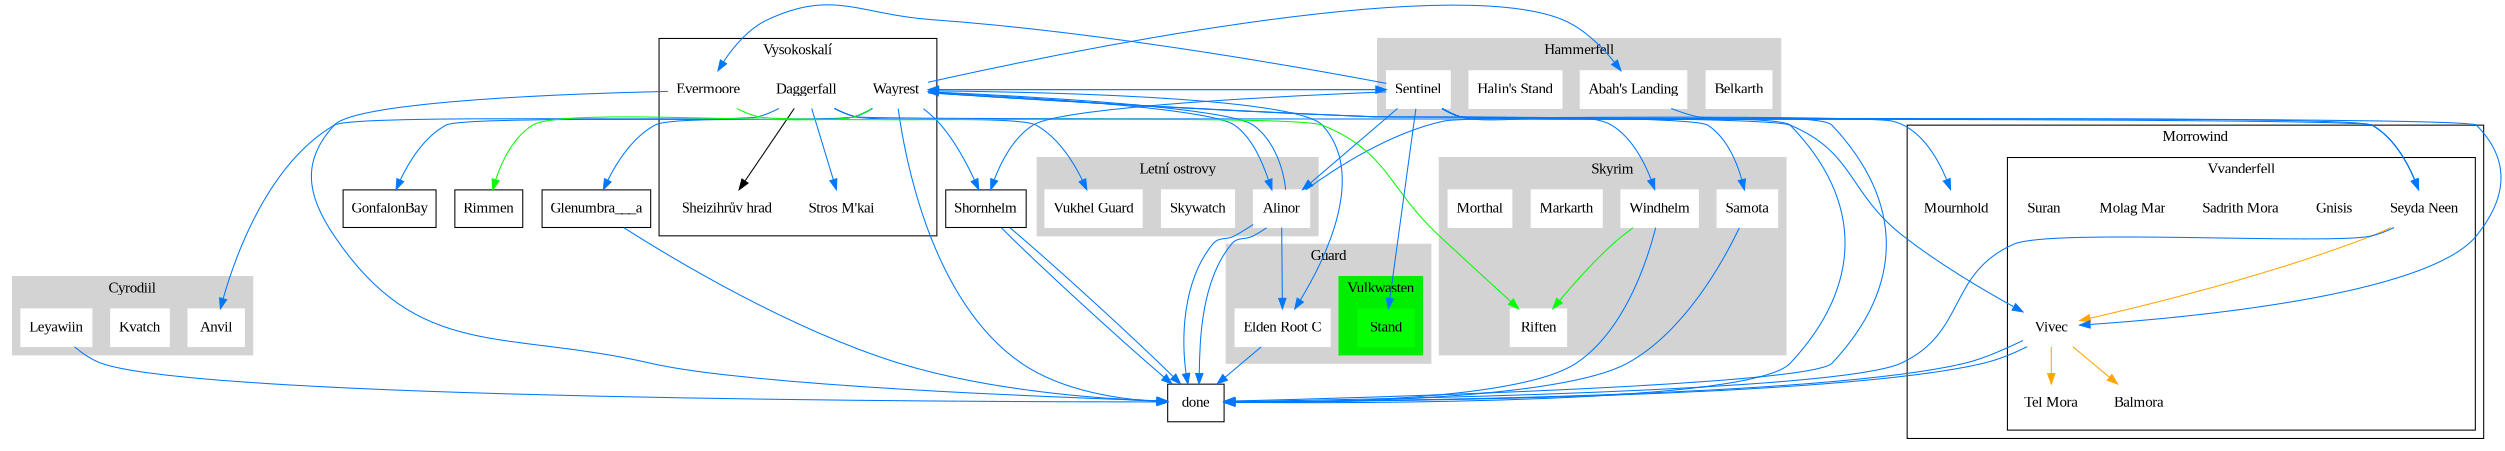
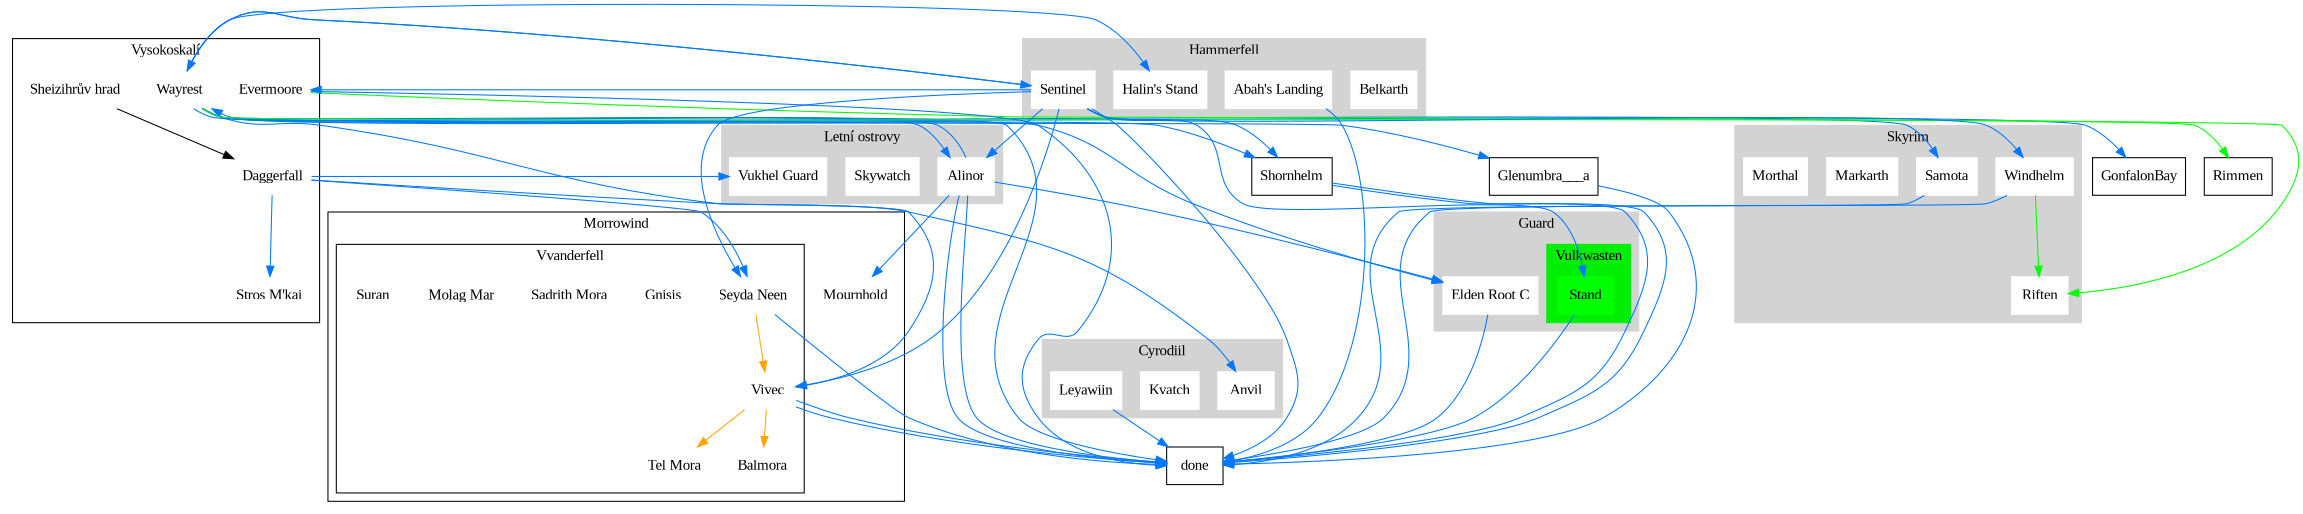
(1277, 19) -> (661, 4)
(770, 145) -> (171, 132)
none -> (1427, 433)
